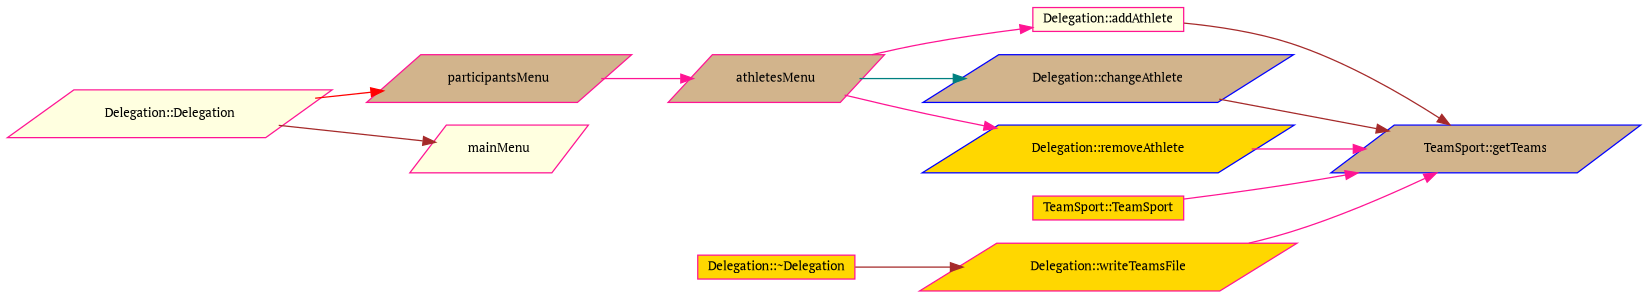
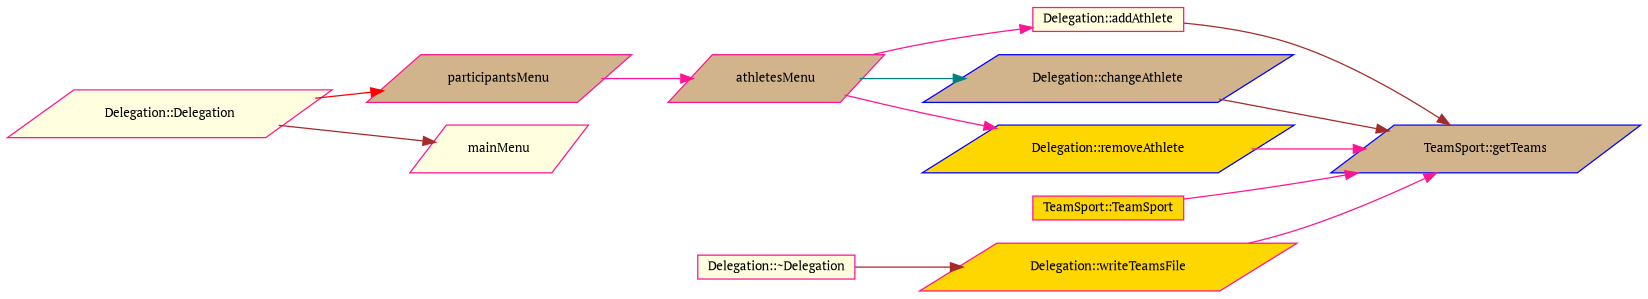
(776, 267) -> (776, 267)
